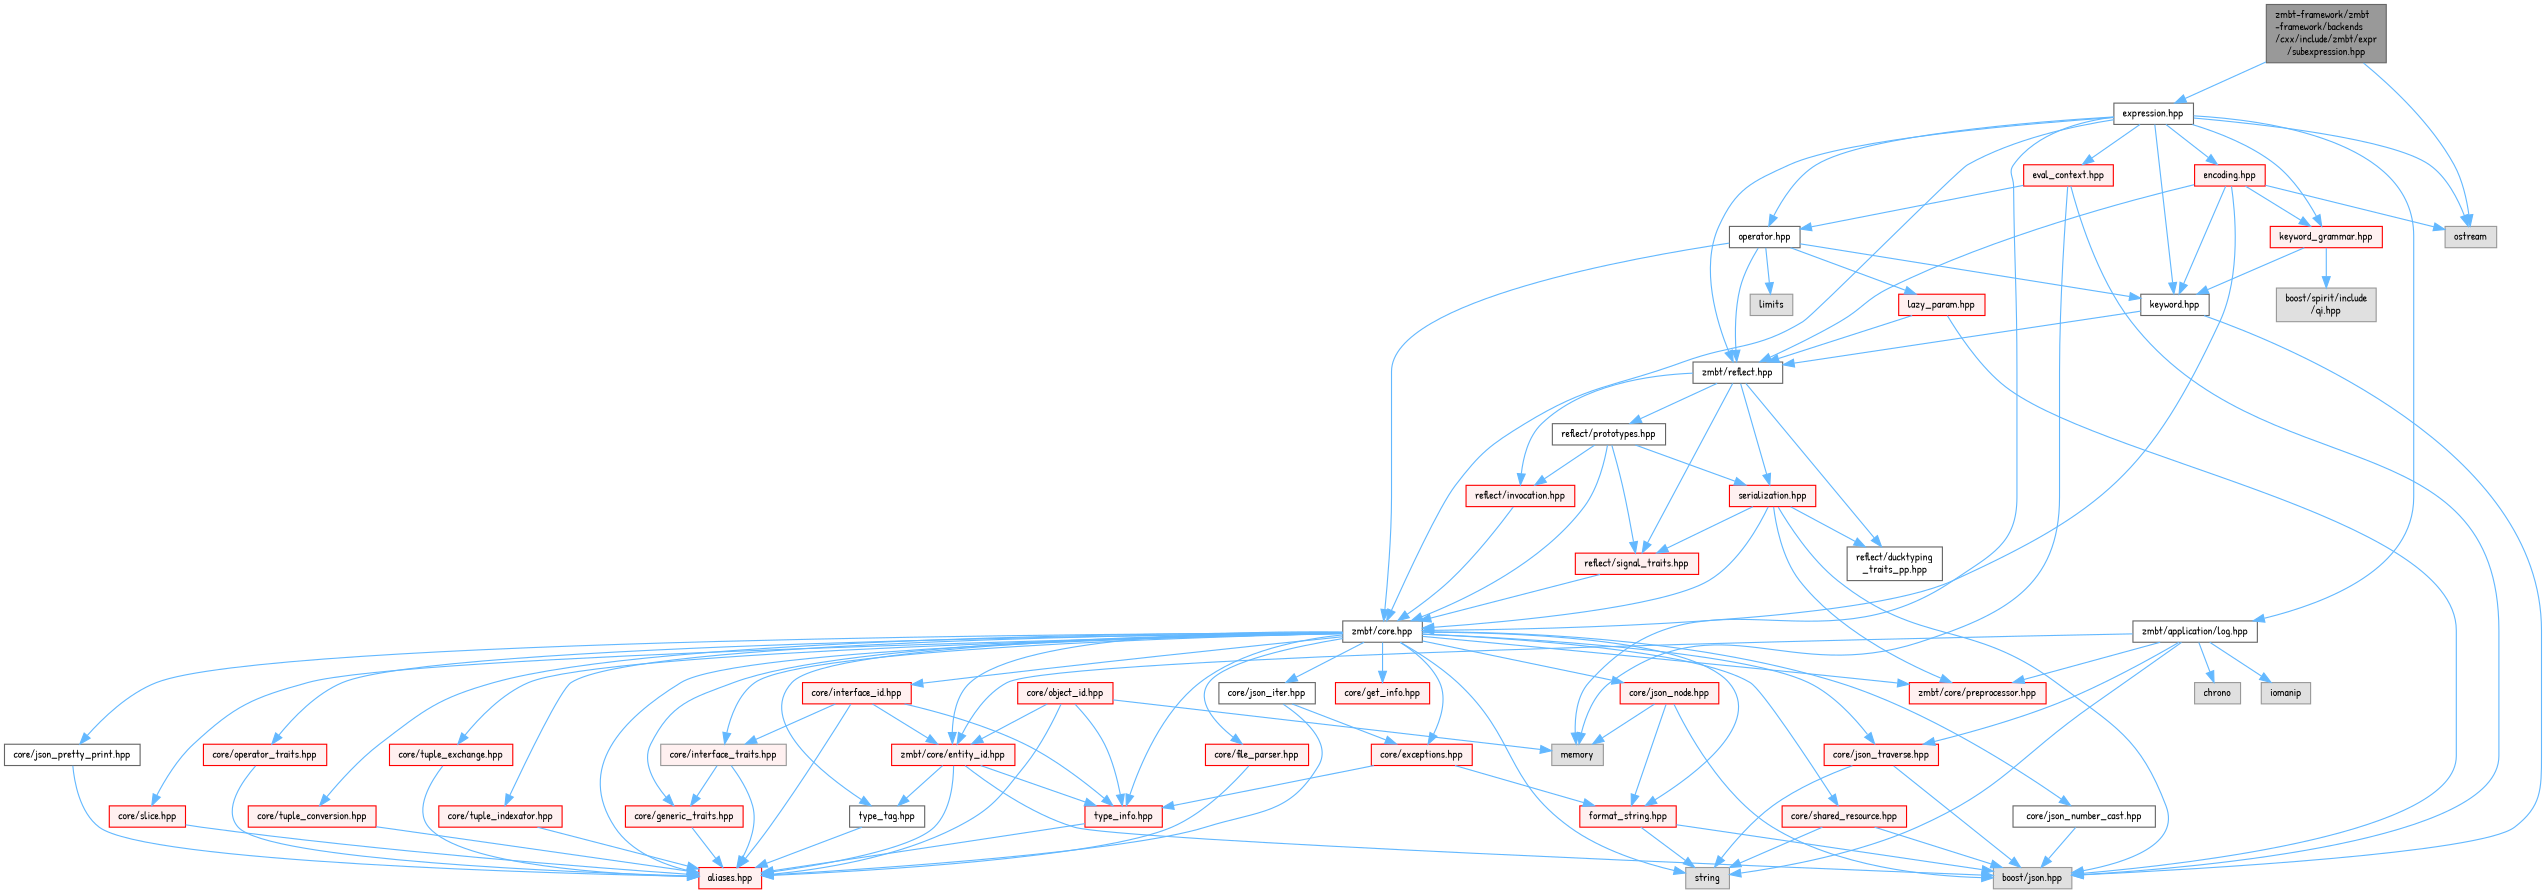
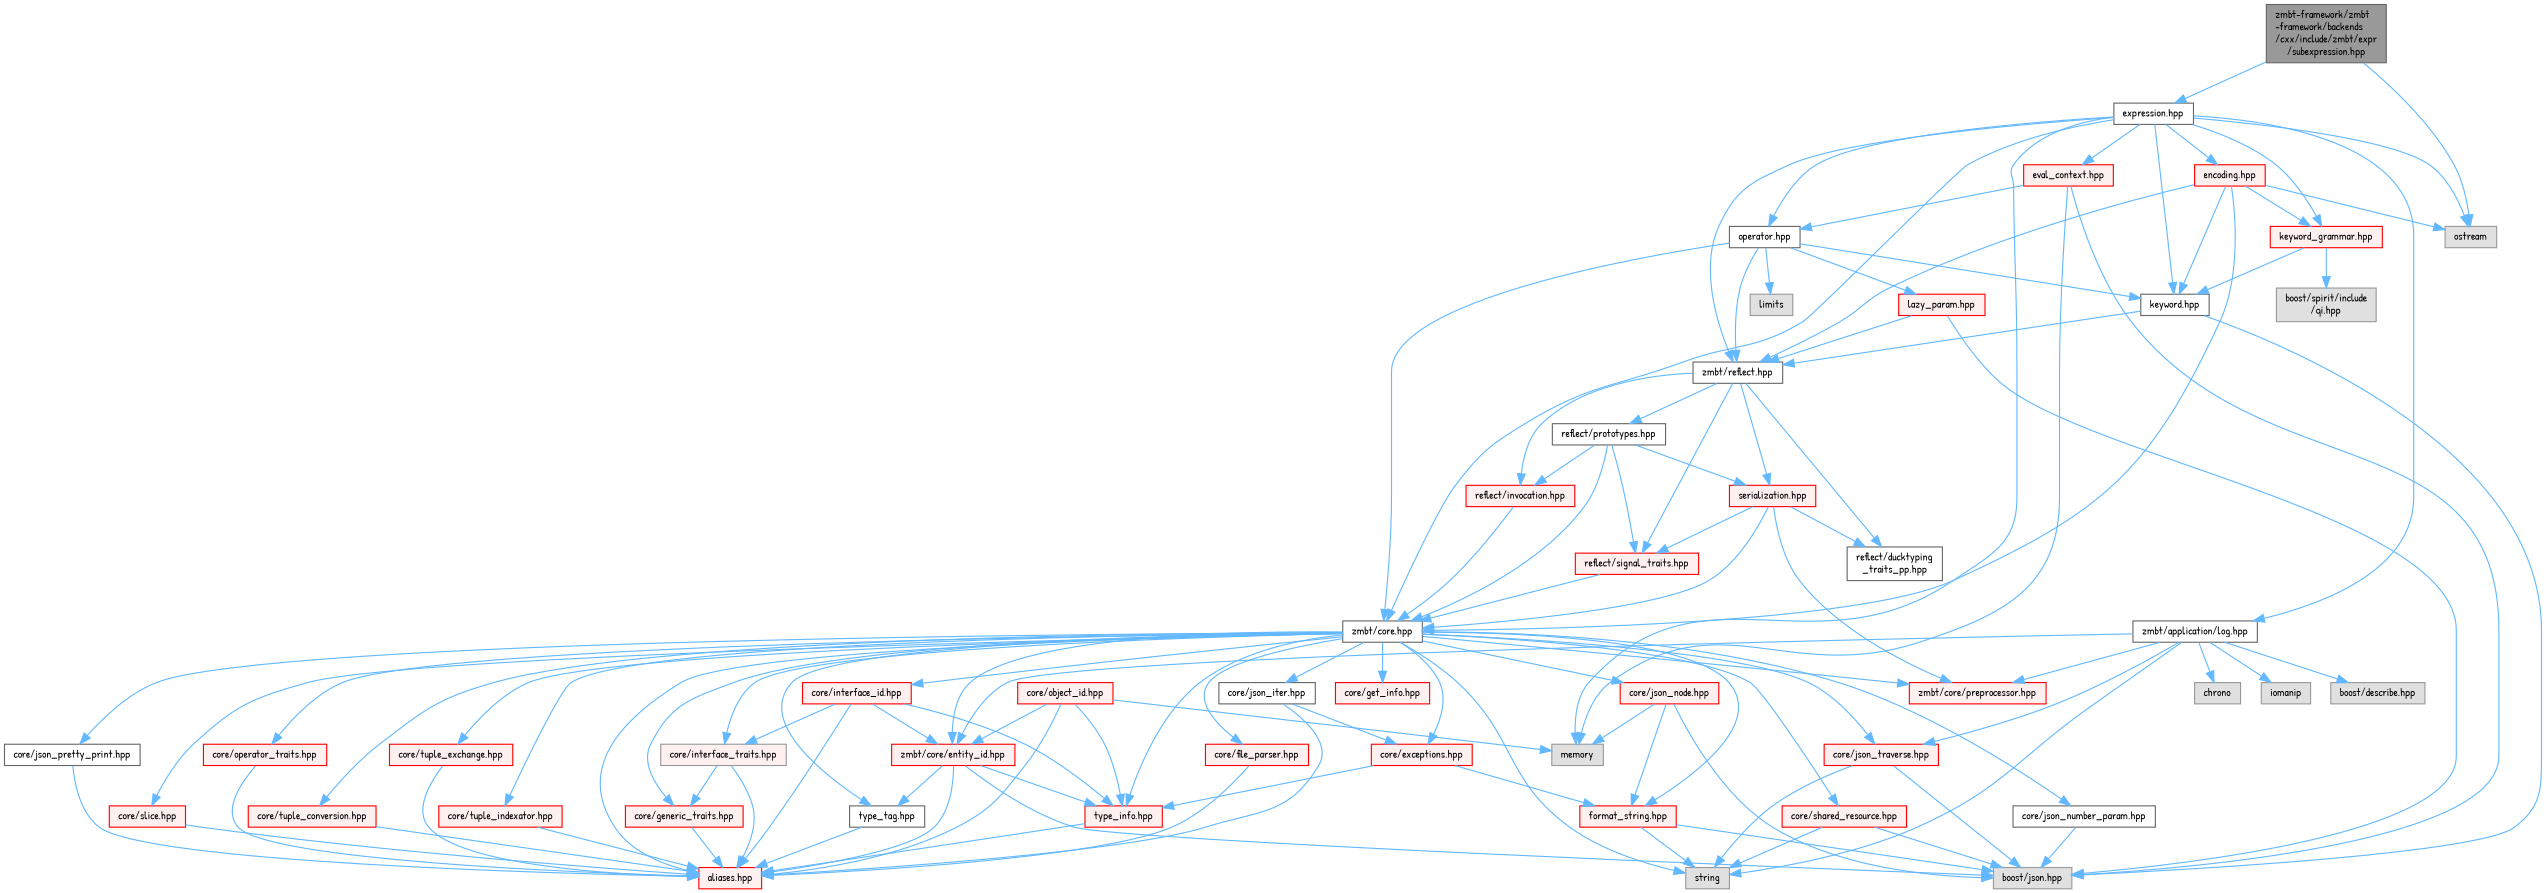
(2035, 669) -> none
none -> (2378, 693)
(2084, 817) -> (2084, 817)
